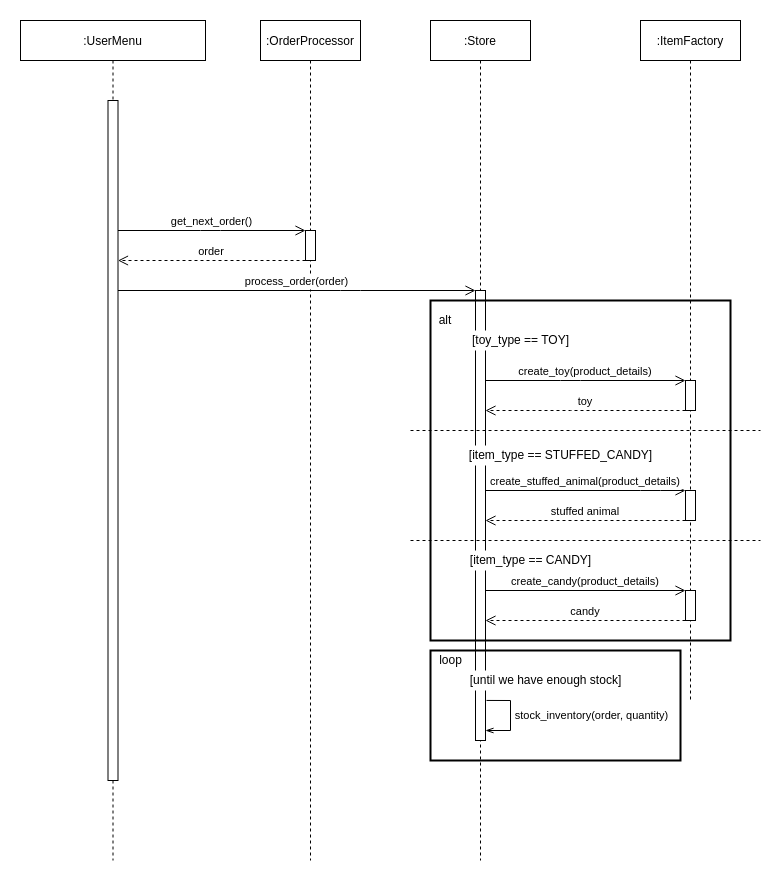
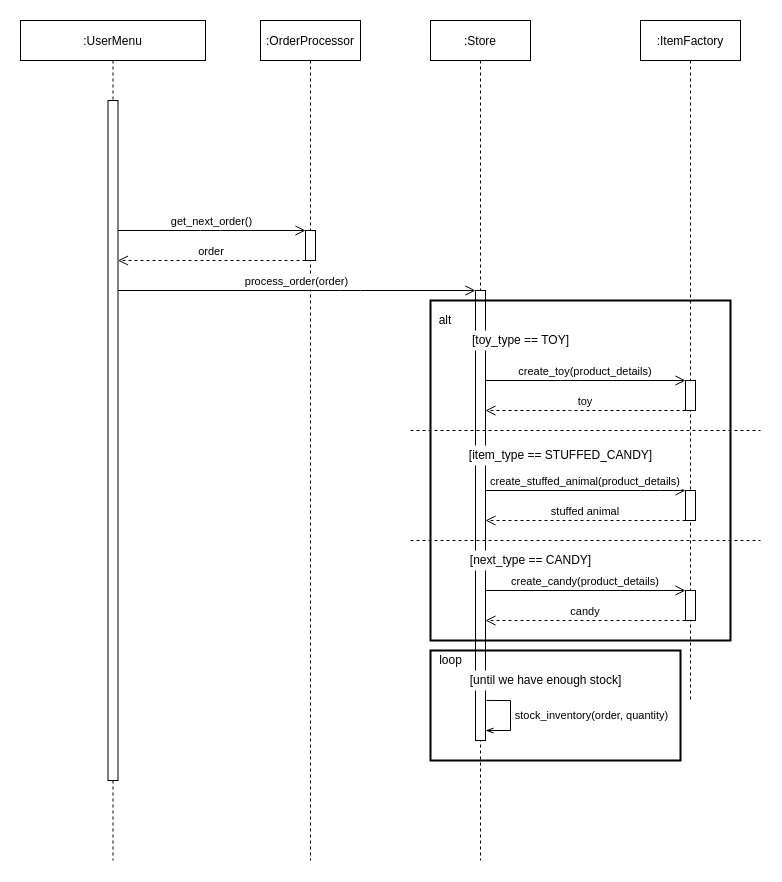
(531, 561) -> (531, 561)
